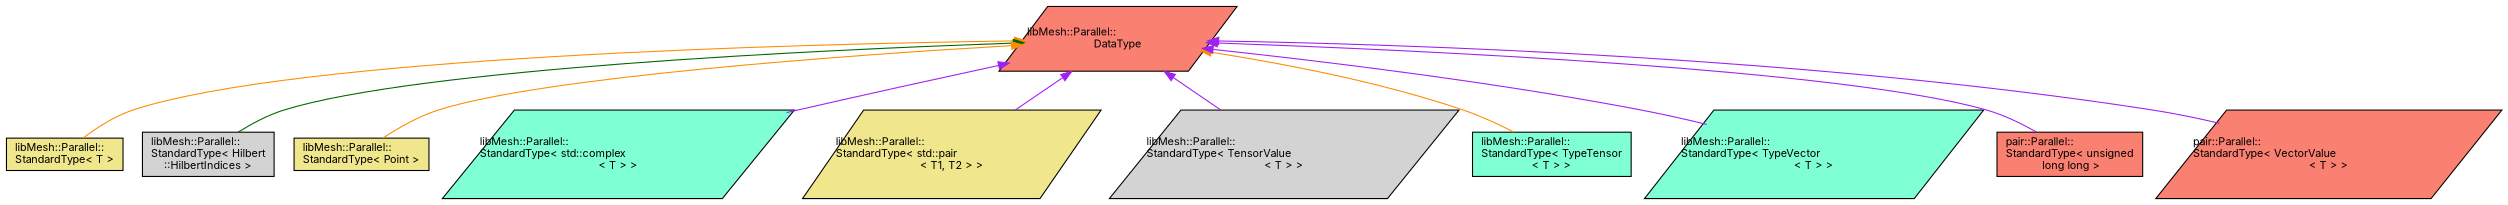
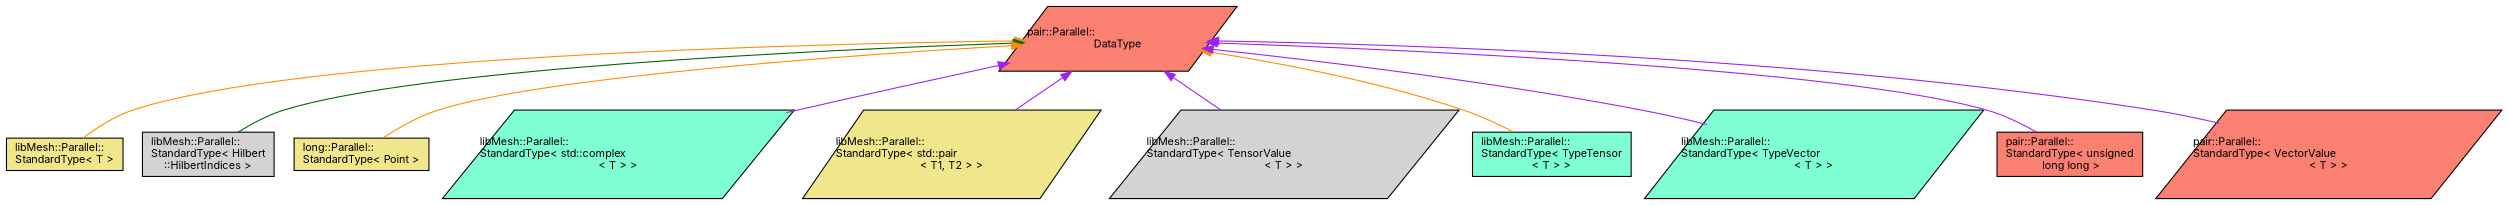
(1118, 39) -> (1118, 39)
(362, 154) -> (362, 154)
